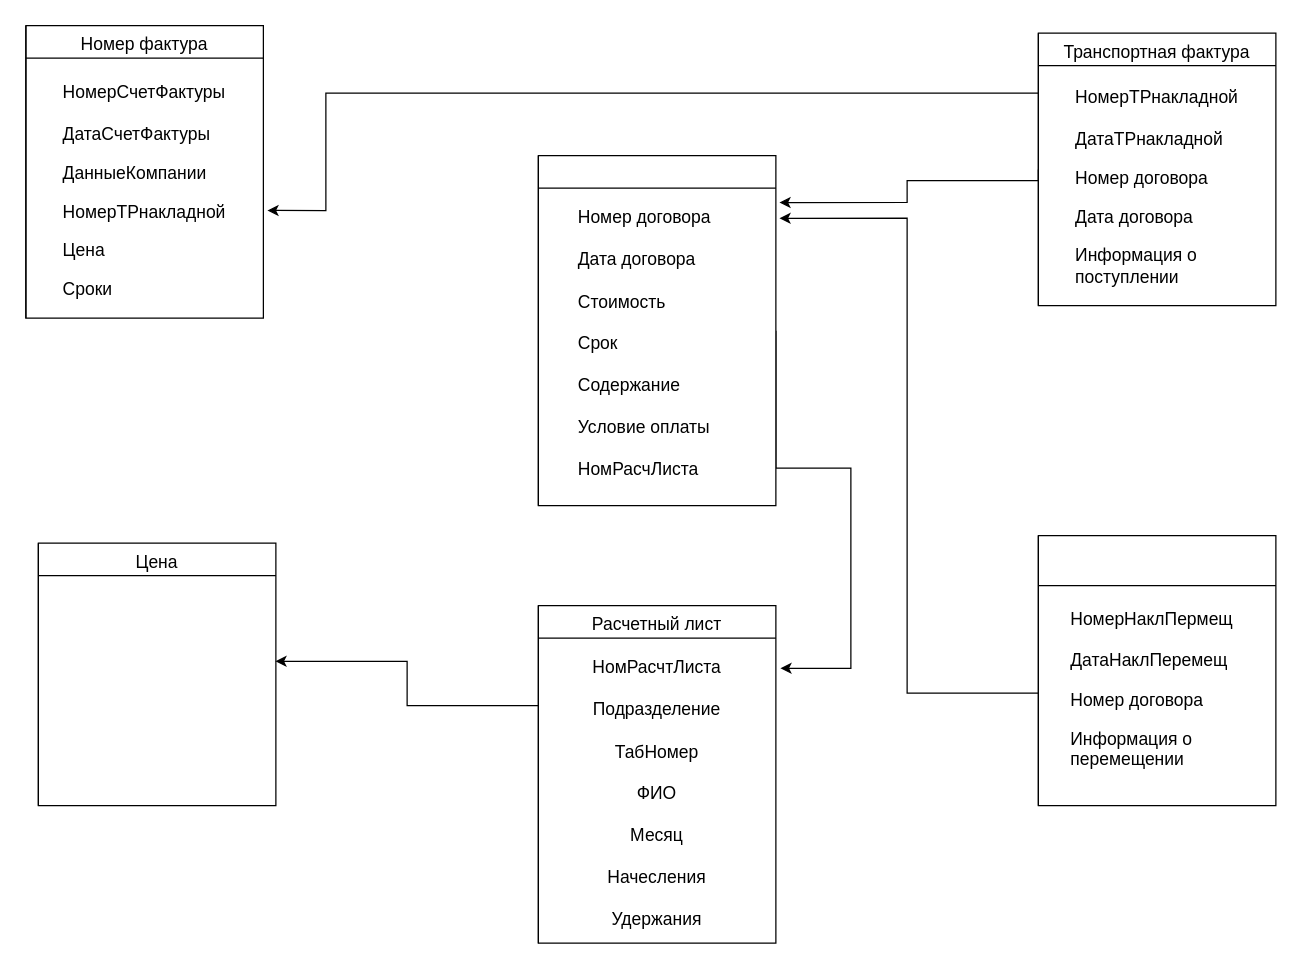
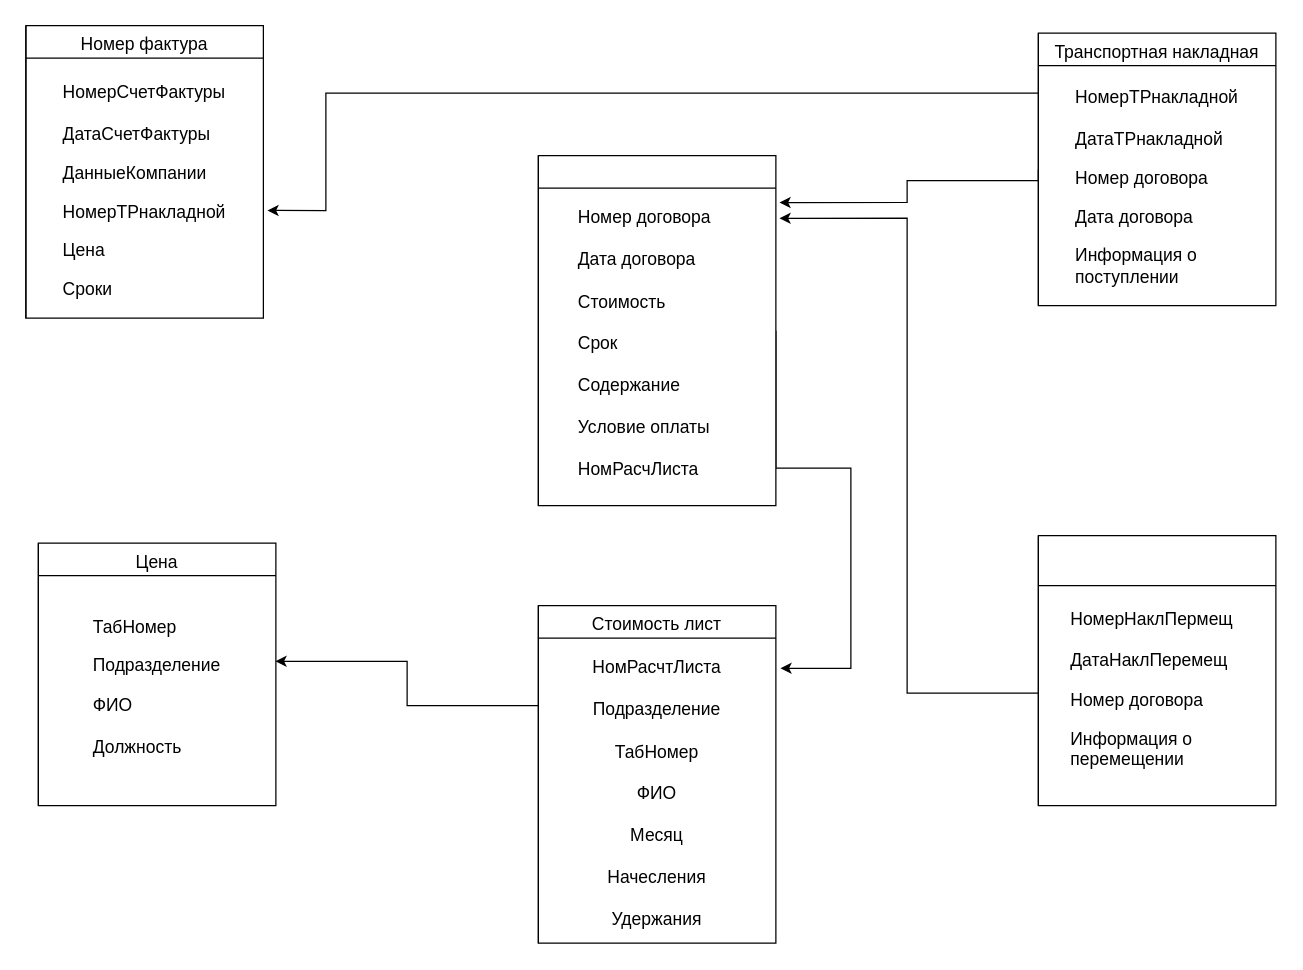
(1157, 52) -> (1157, 52)
(657, 624) -> (657, 624)
none -> (157, 687)
